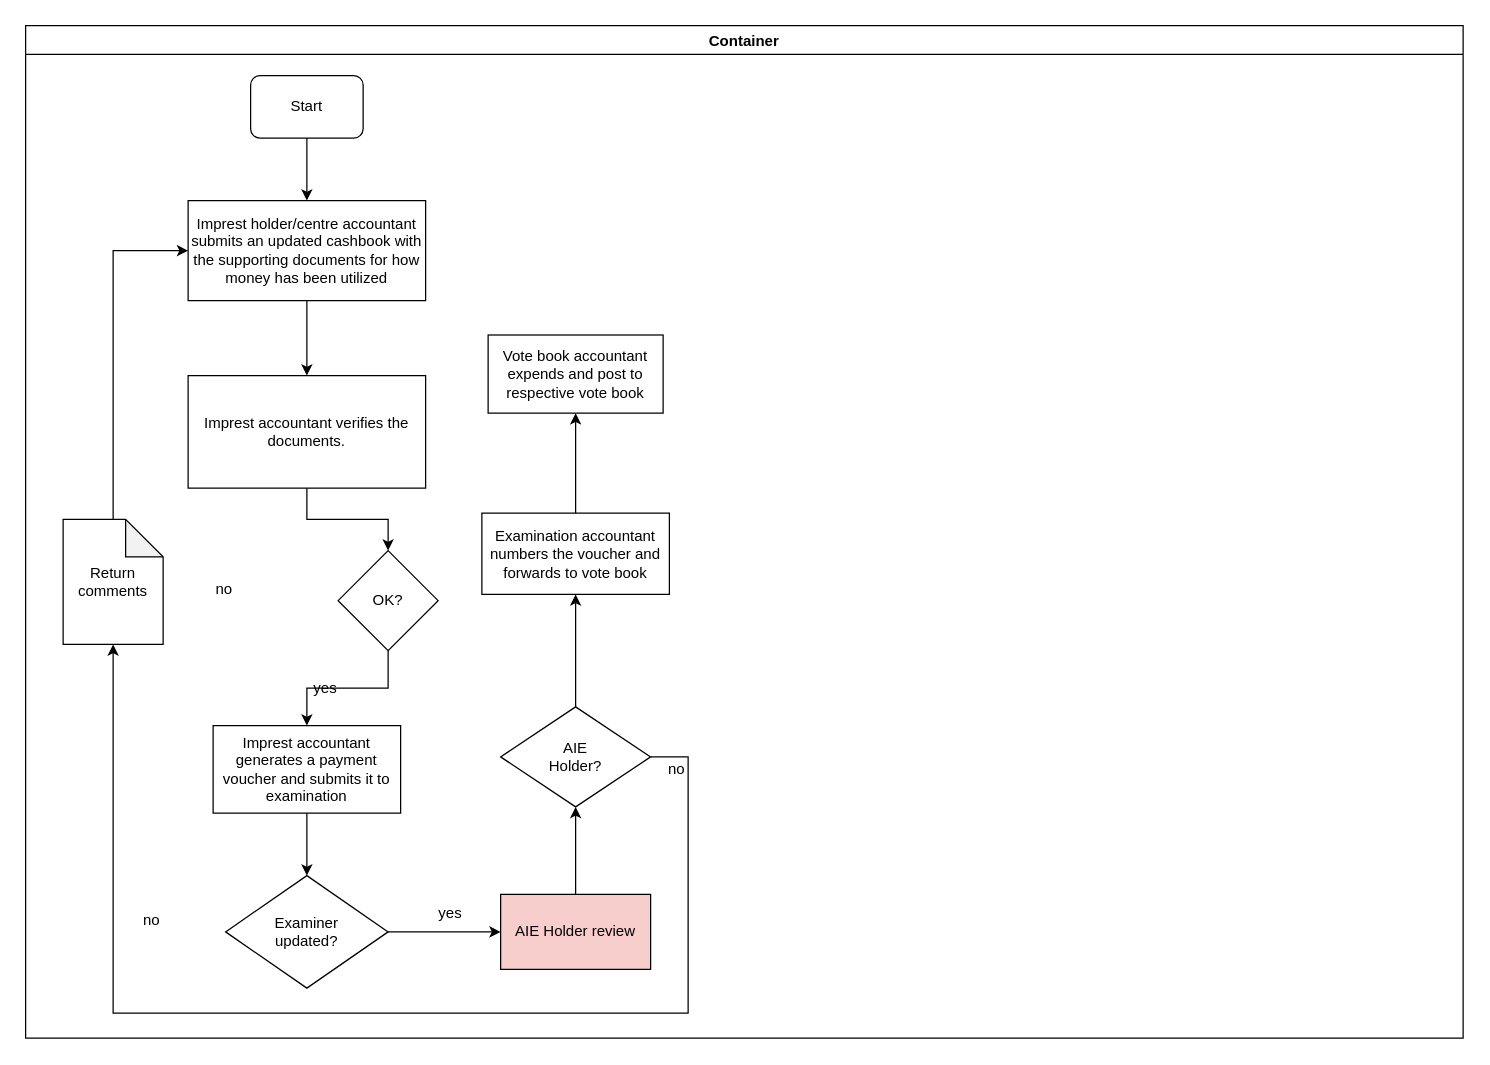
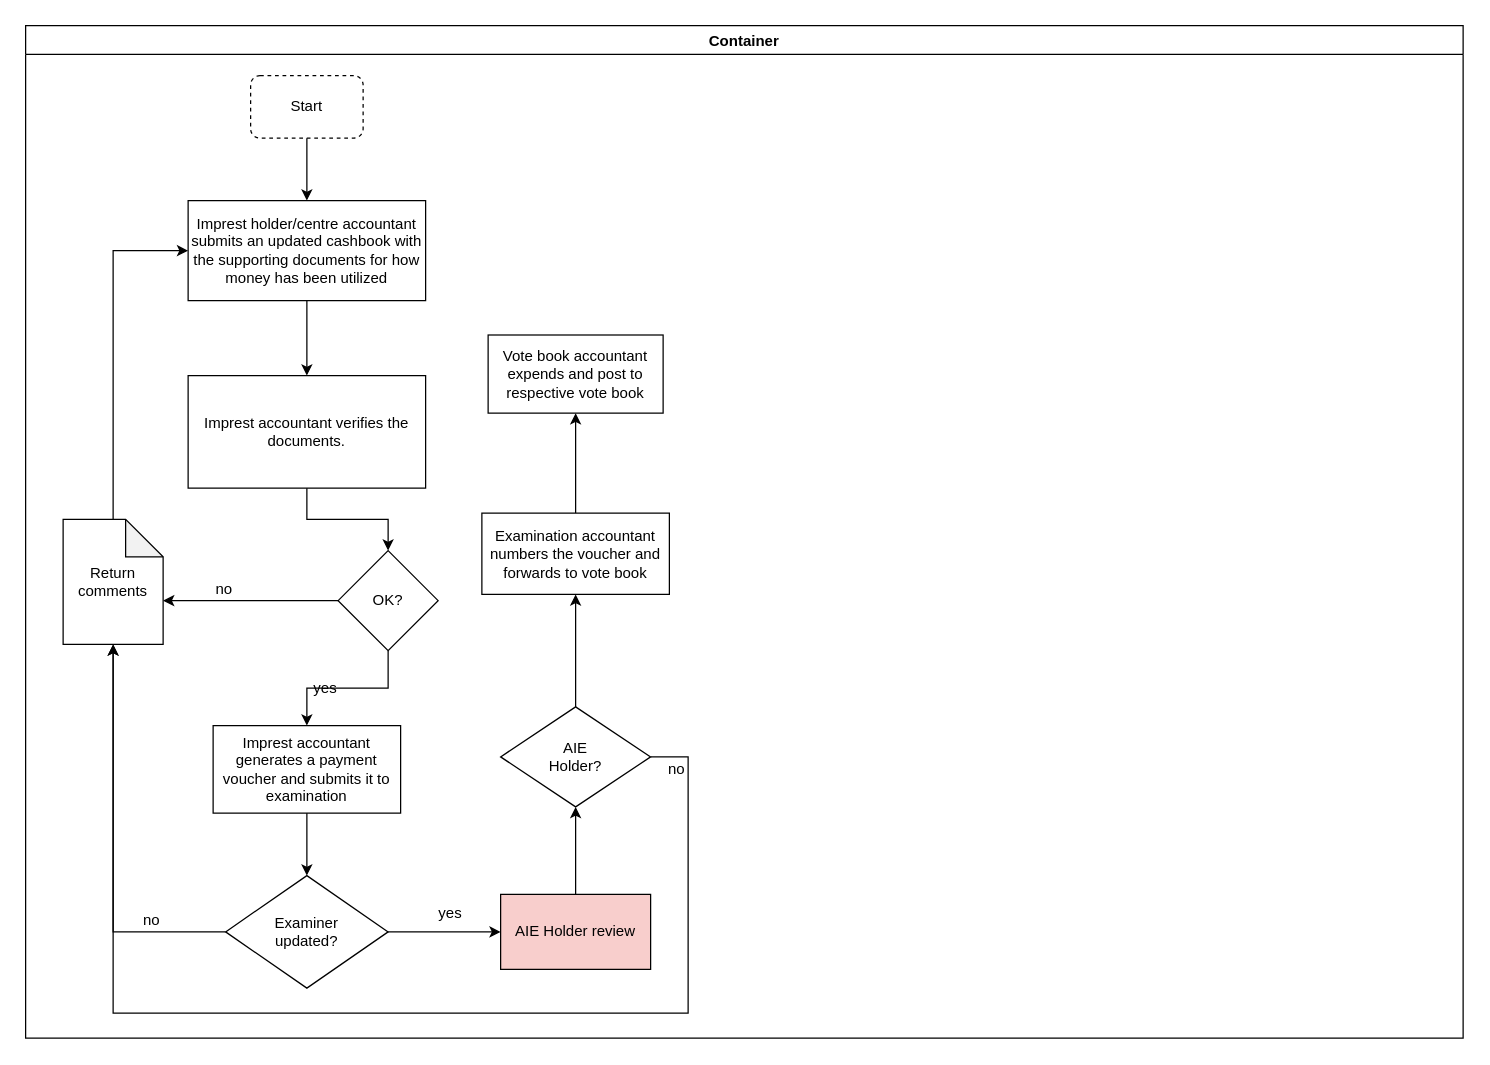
(307, 107) -> (307, 107)
none -> (255, 601)
none -> (170, 932)
